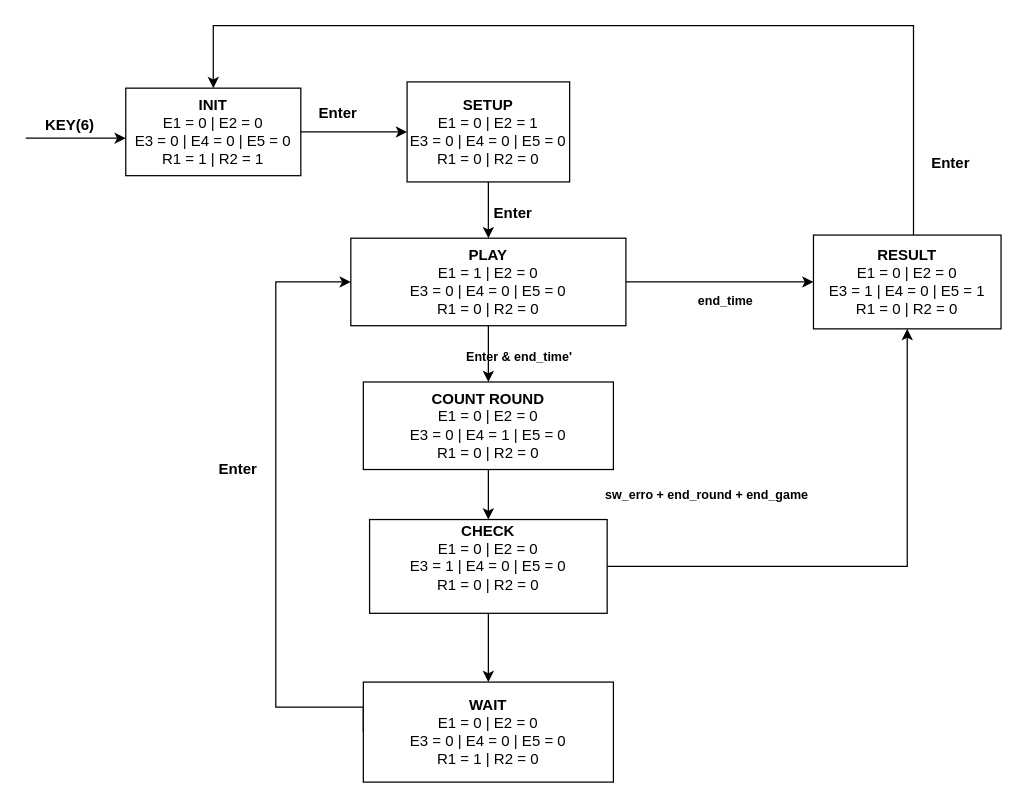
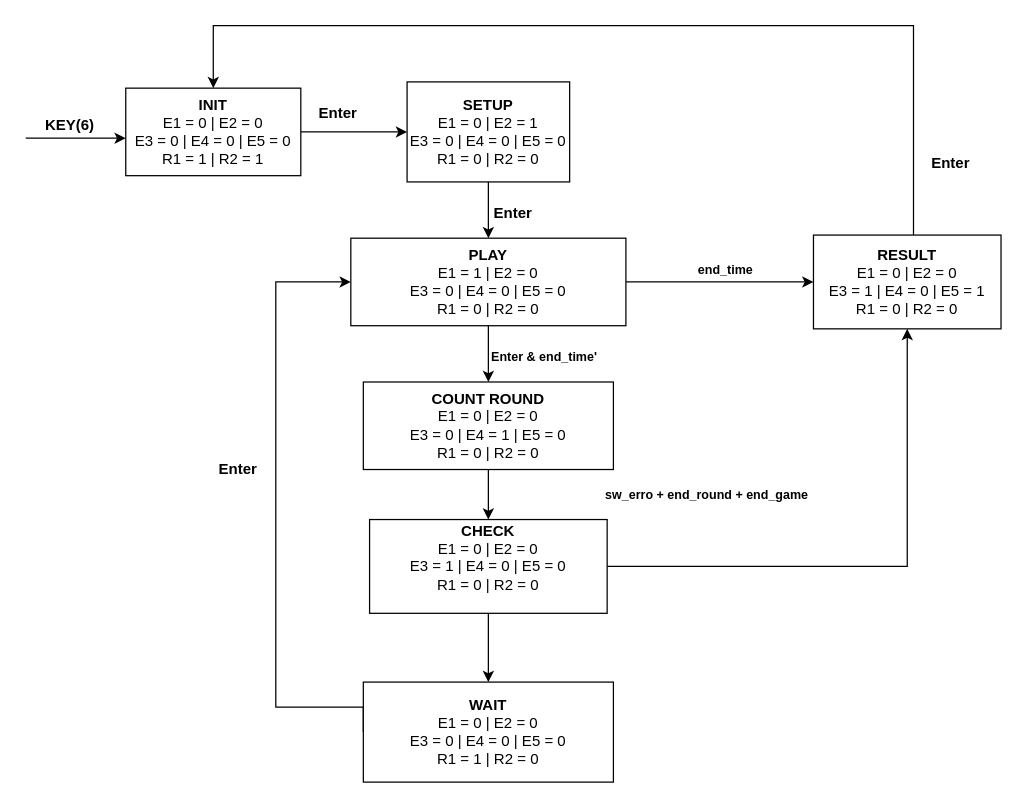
(726, 301) -> (726, 269)
(519, 357) -> (544, 357)
